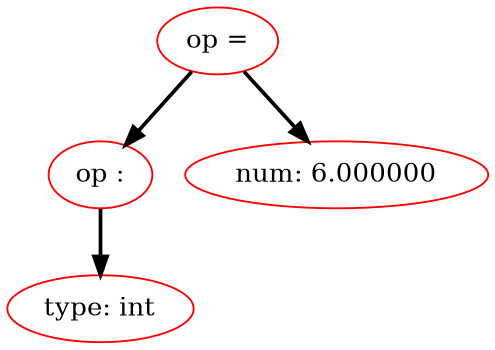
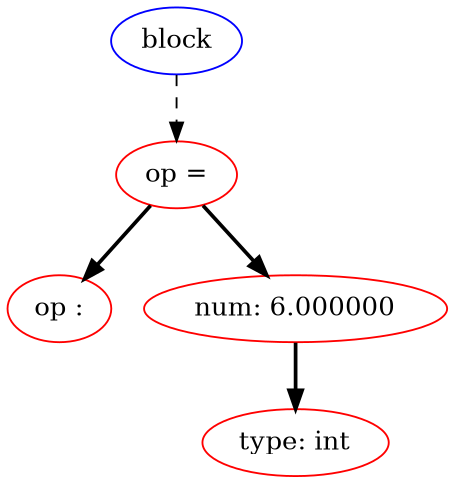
none -> (177, 41)
(101, 233) -> (296, 367)
